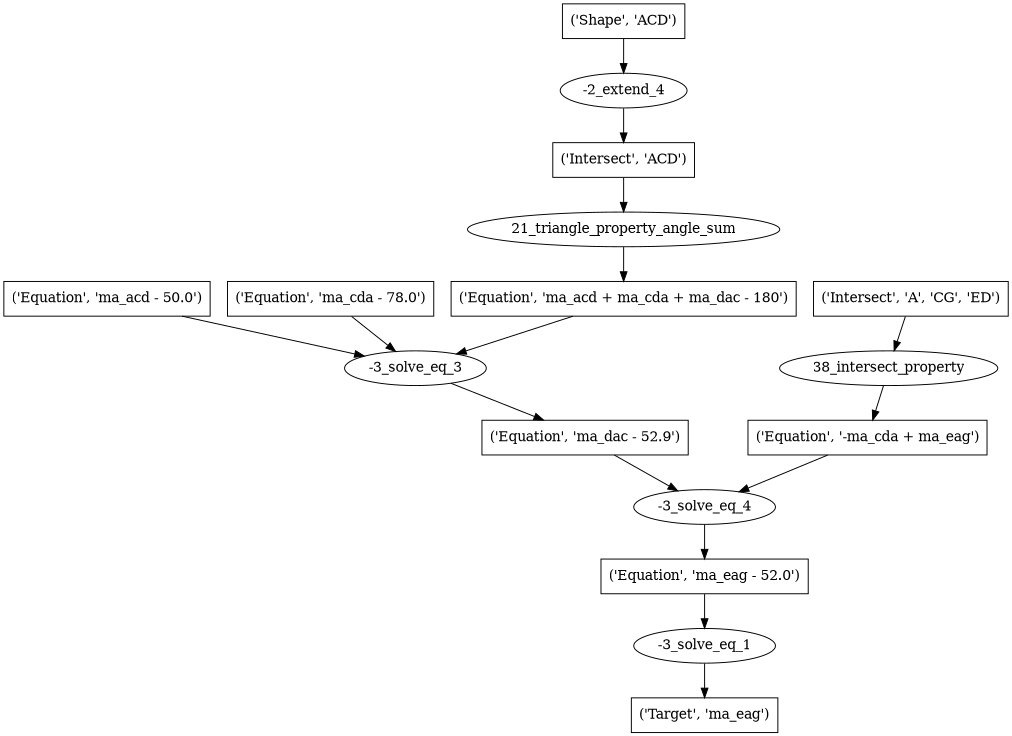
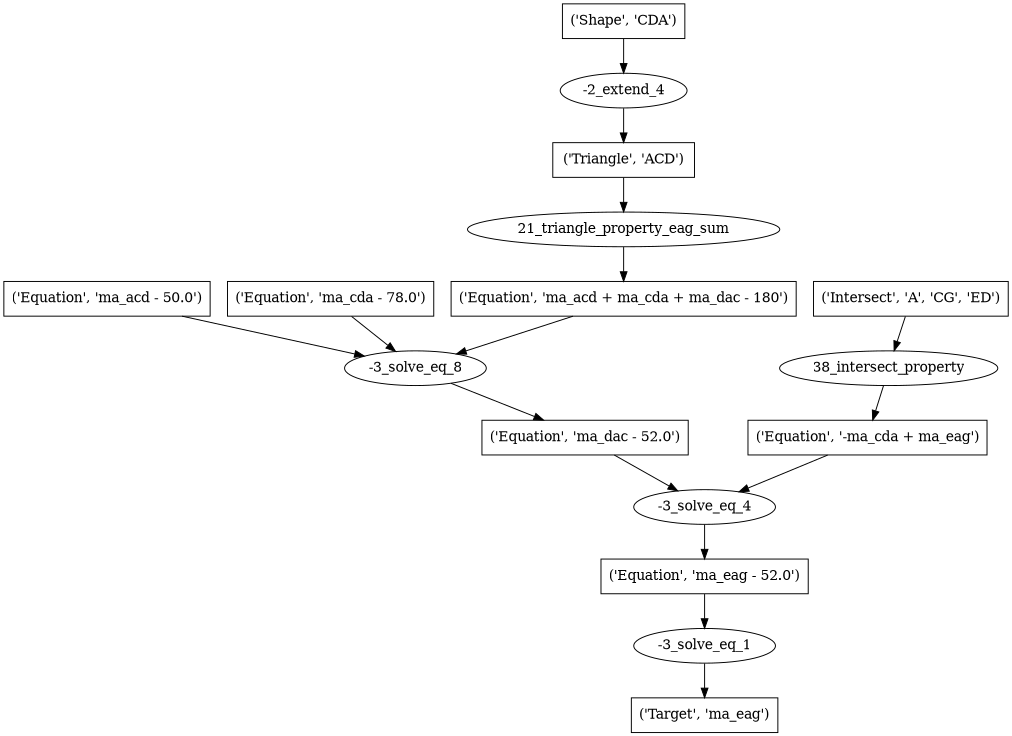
(624, 21) -> (624, 21)
(624, 160) -> (624, 160)
(624, 229) -> (624, 229)
(415, 368) -> (415, 368)
(585, 438) -> (585, 438)
